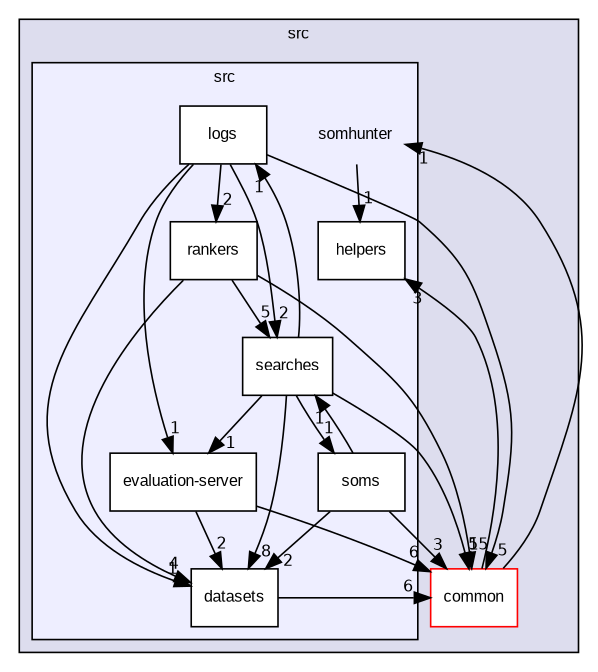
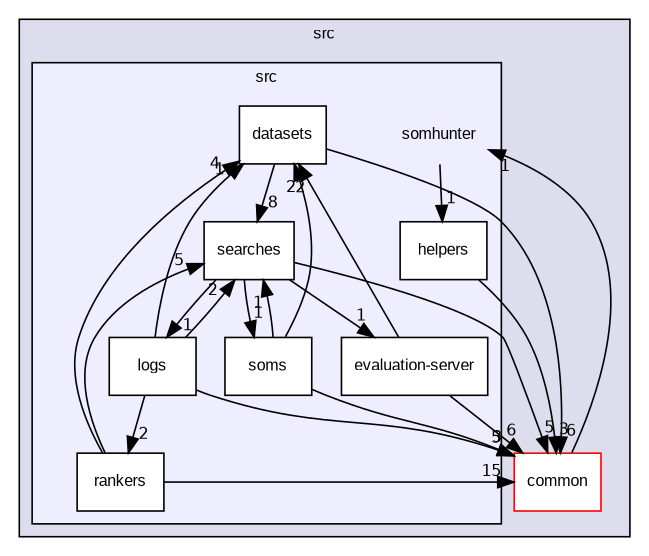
(144, 296) -> none
(496, 414) -> (533, 350)
(277, 476) -> (268, 185)
